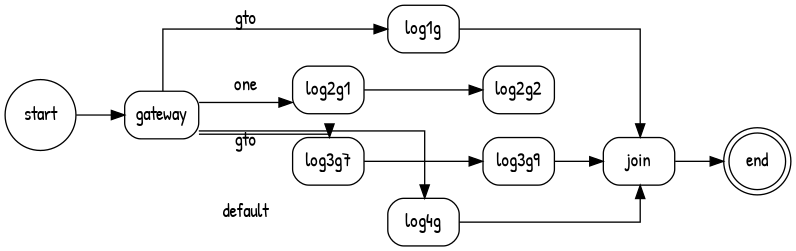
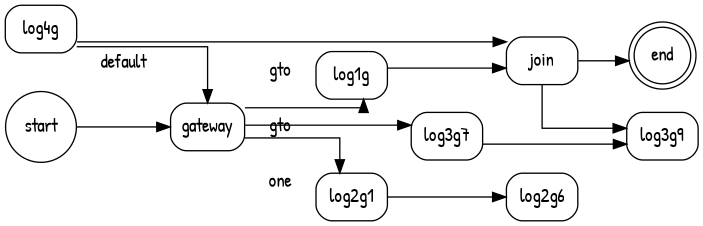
(519, 90) -> (542, 197)
(339, 131) -> (164, 47)
(572, 161) -> (556, 128)
